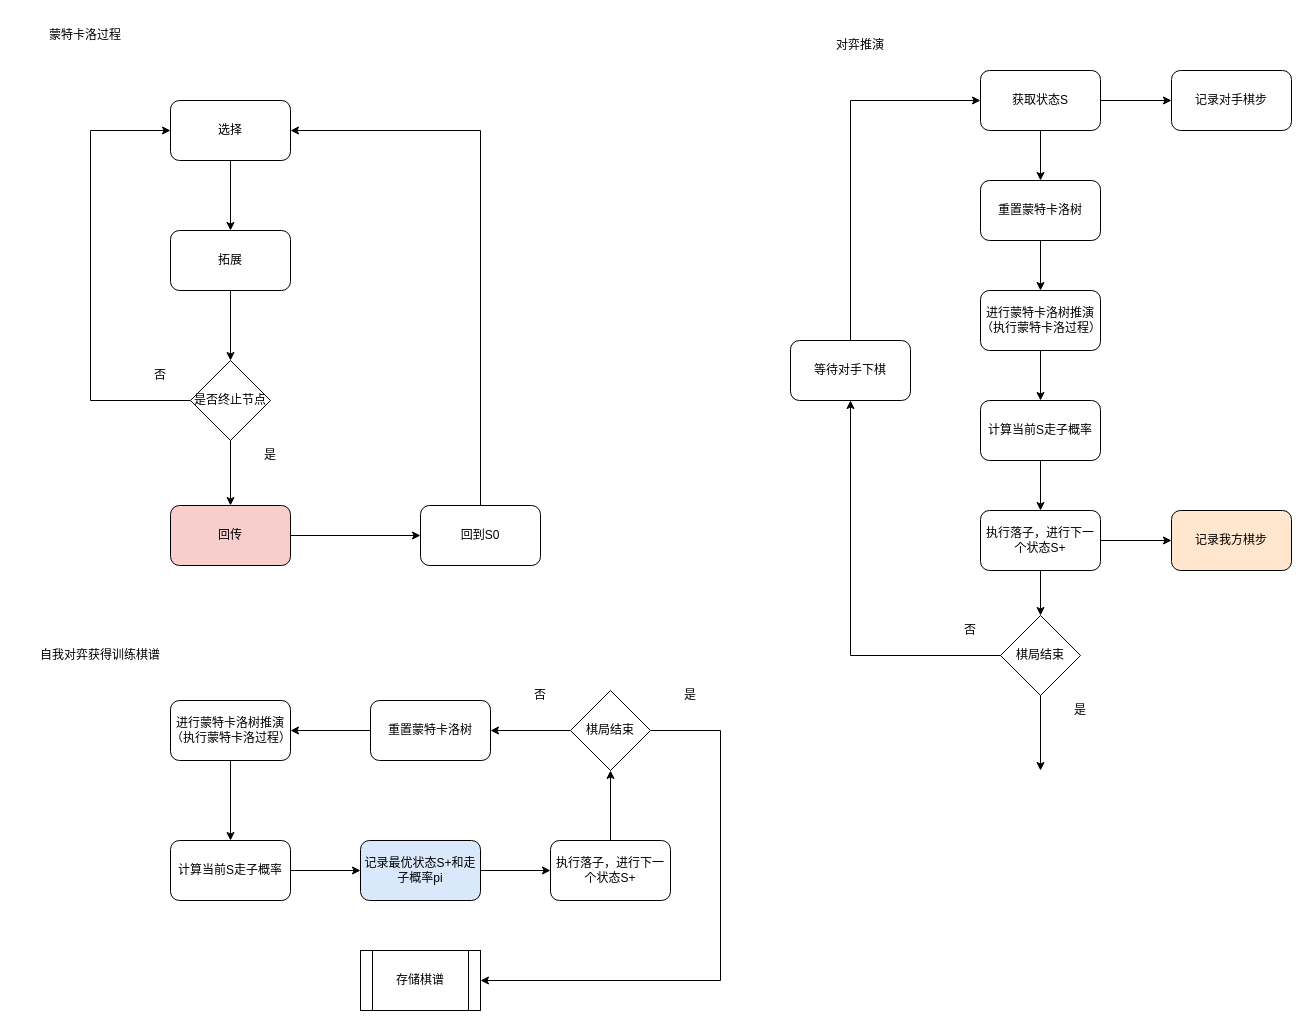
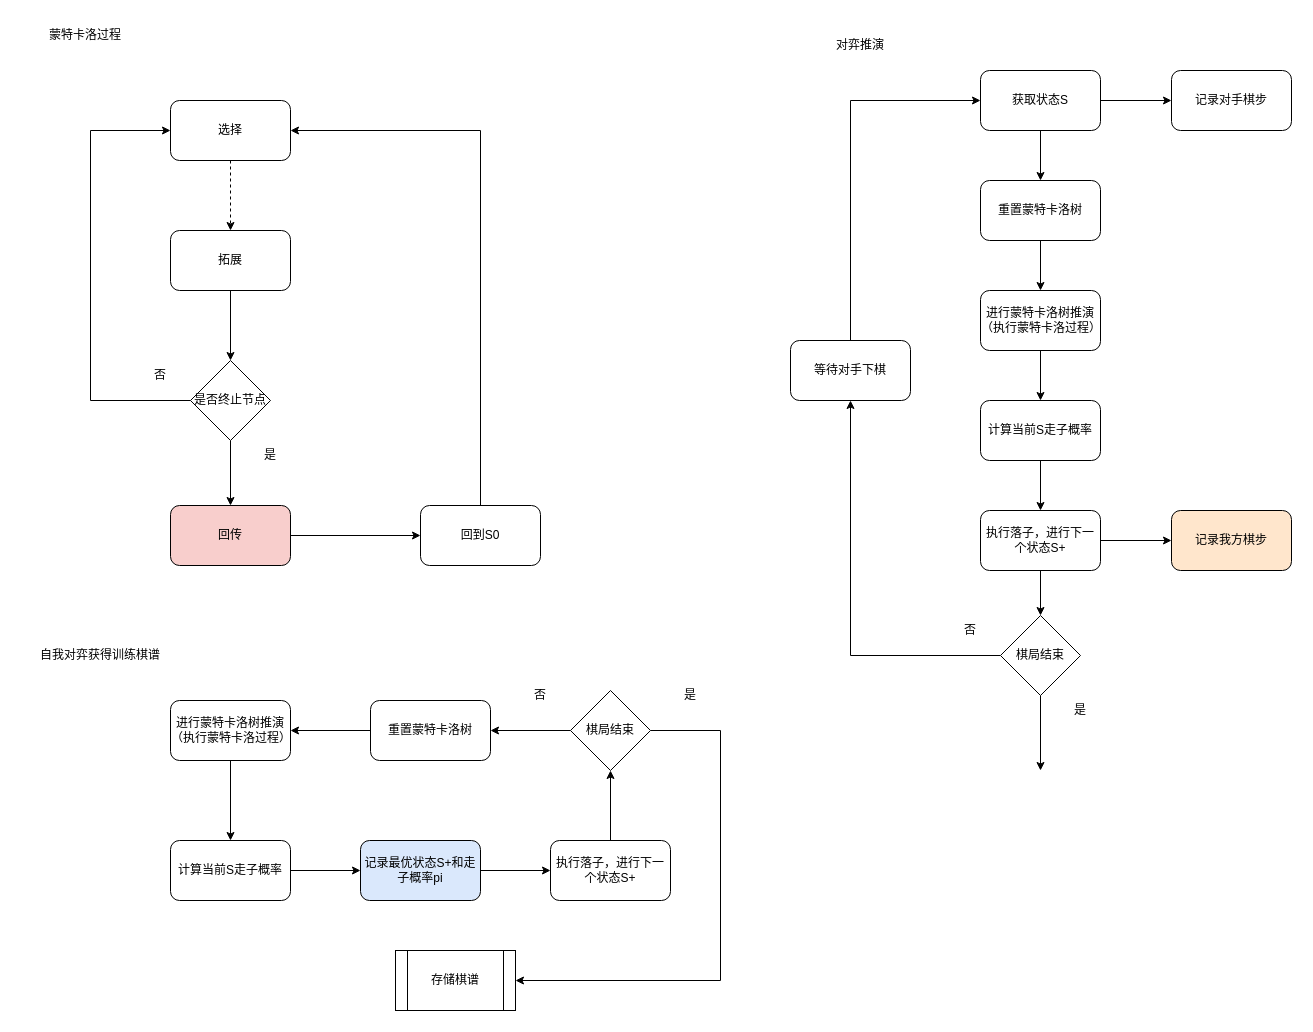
(231, 192) -> (231, 192)
(421, 981) -> (456, 981)
